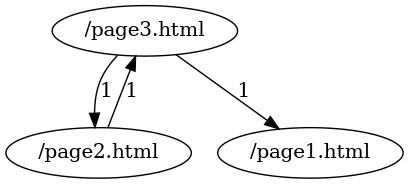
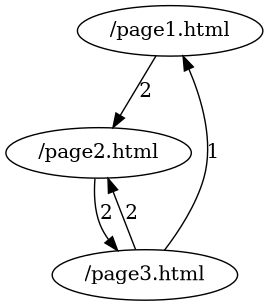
none -> (138, 86)
(107, 92) -> (132, 214)
(132, 92) -> (107, 214)
